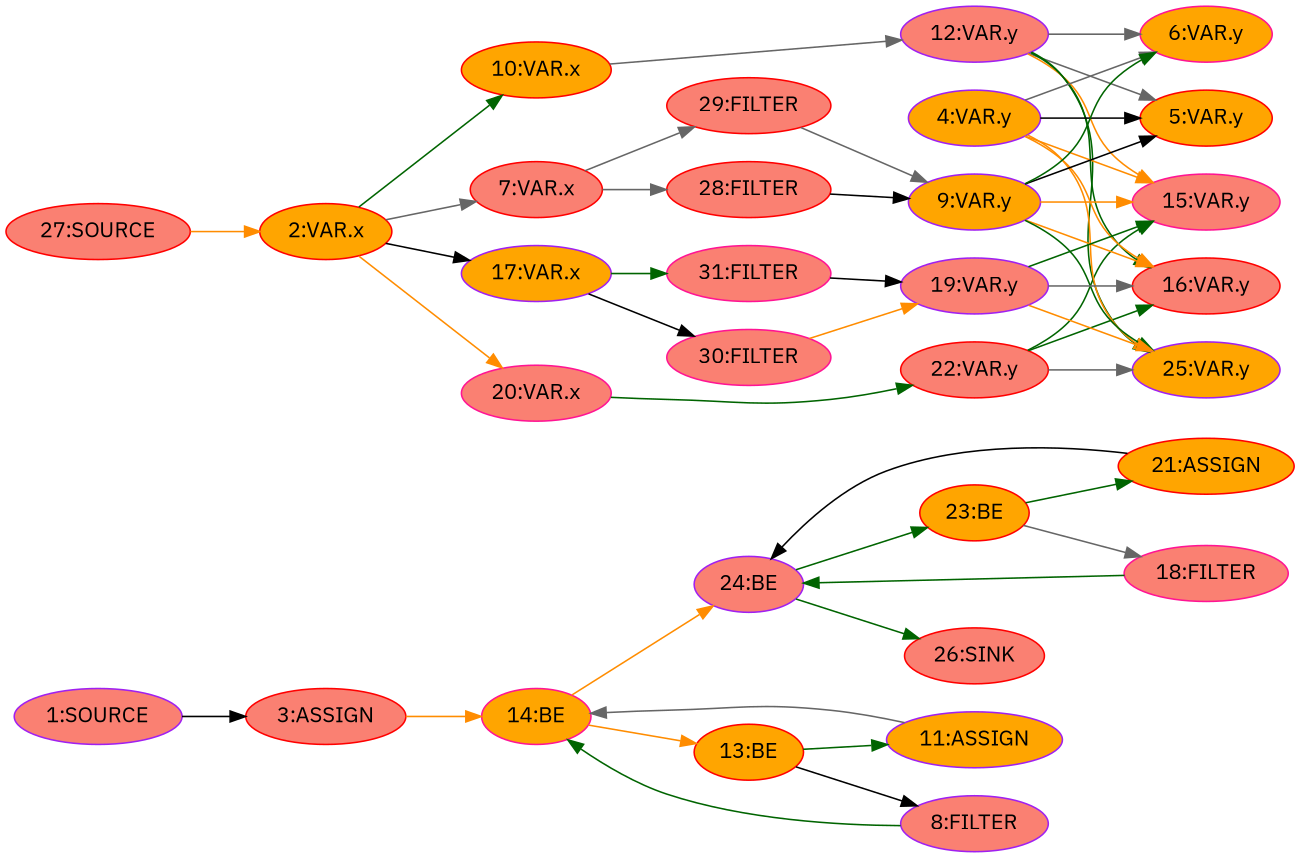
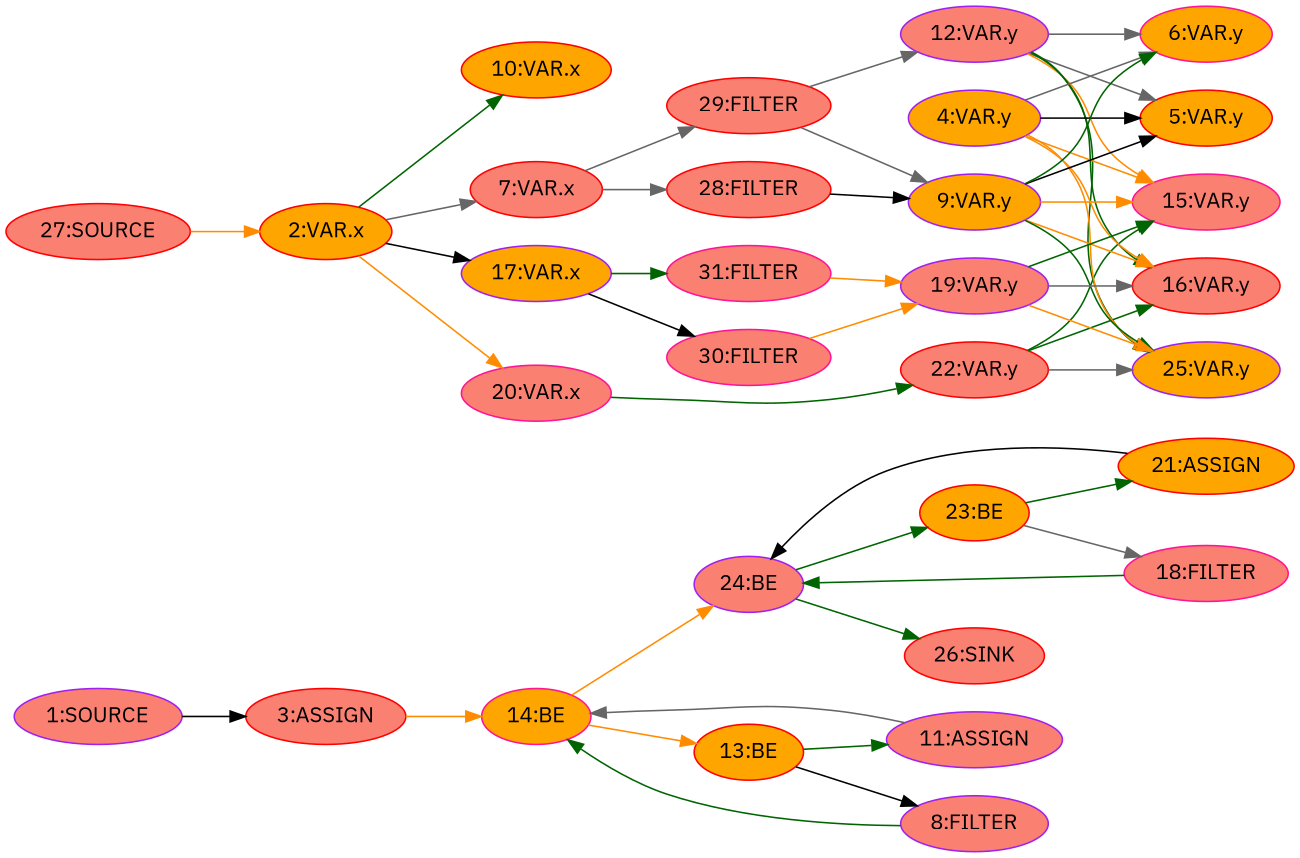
(748, 53) -> (856, 72)
(858, 280) -> (858, 280)
(974, 740) -> (974, 740)
